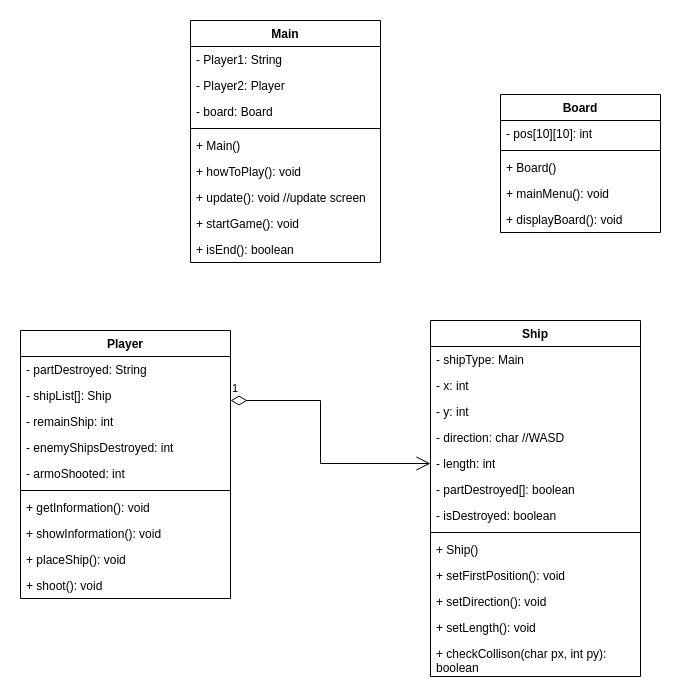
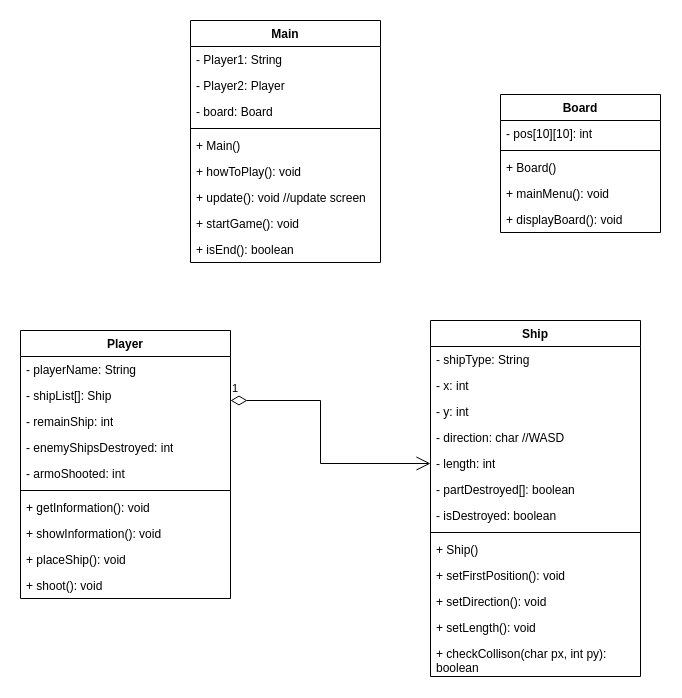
(482, 361) -> (489, 361)
(98, 371) -> (86, 371)
